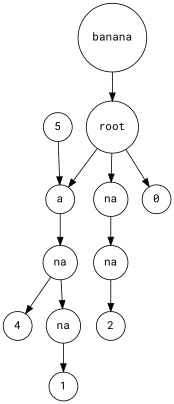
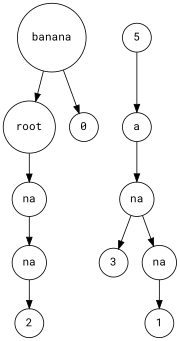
(85, 165) -> none
(135, 165) -> (70, 88)
(18, 326) -> (114, 263)
